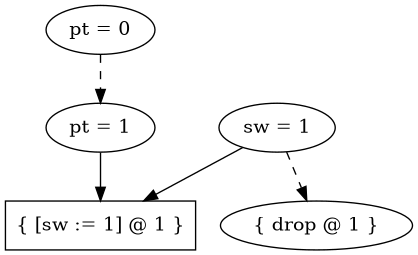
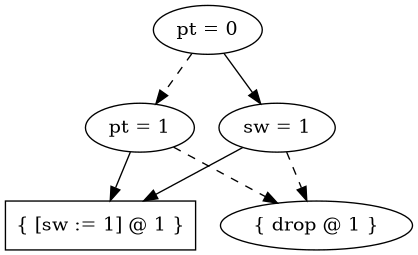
none -> (238, 73)
none -> (219, 172)
